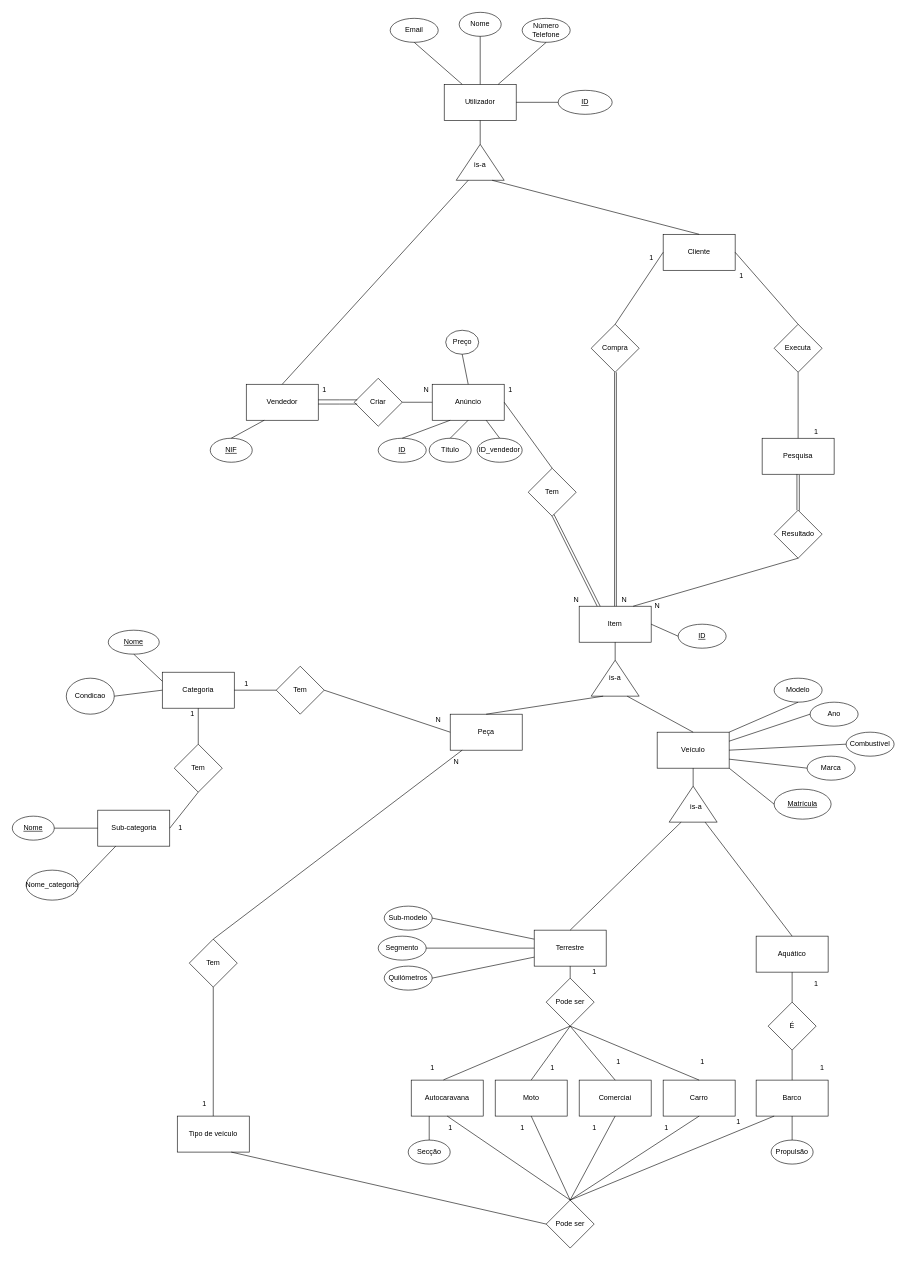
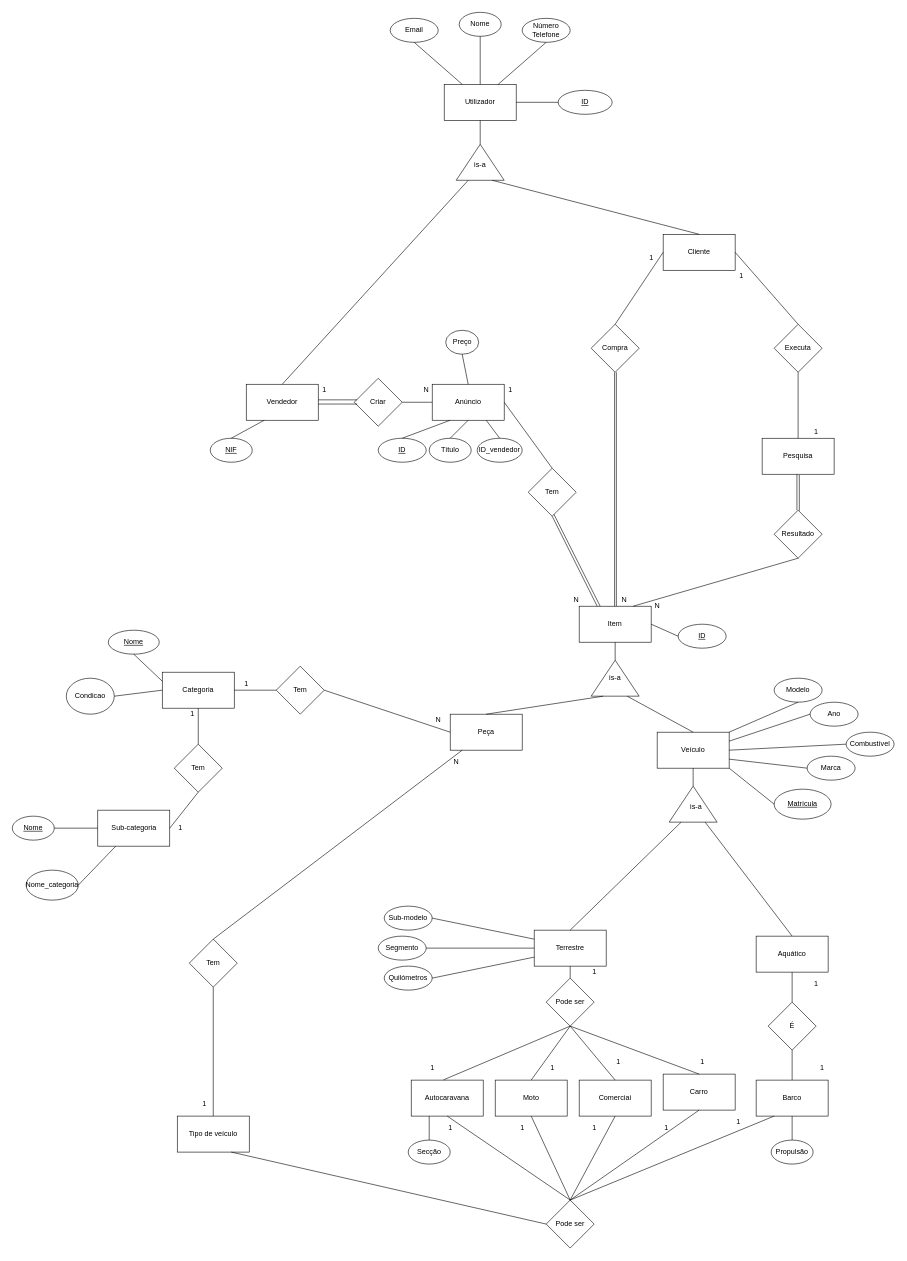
(699, 1098) -> (699, 1092)
